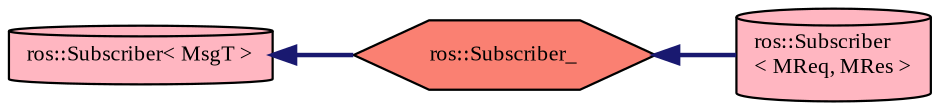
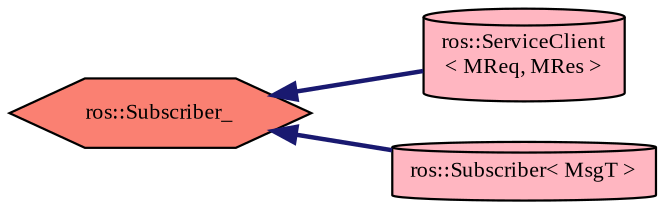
(324, 55) -> (344, 142)
(834, 55) -> (524, 55)
